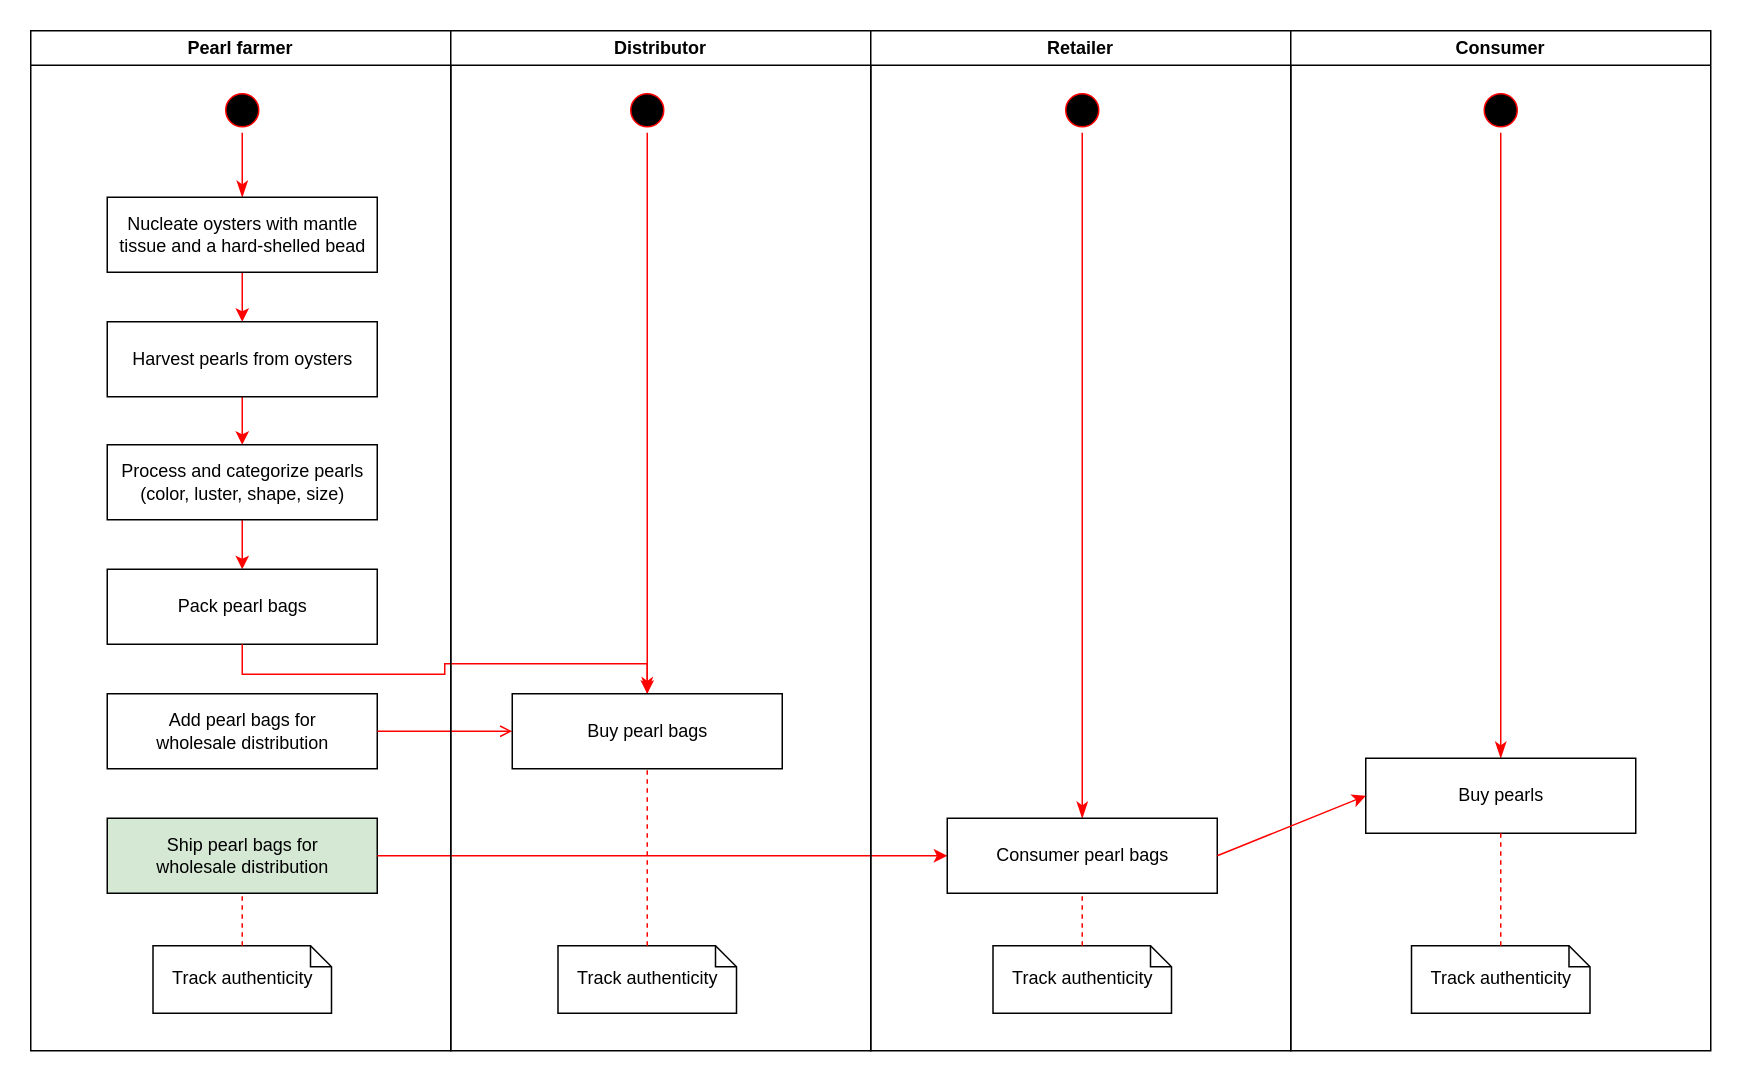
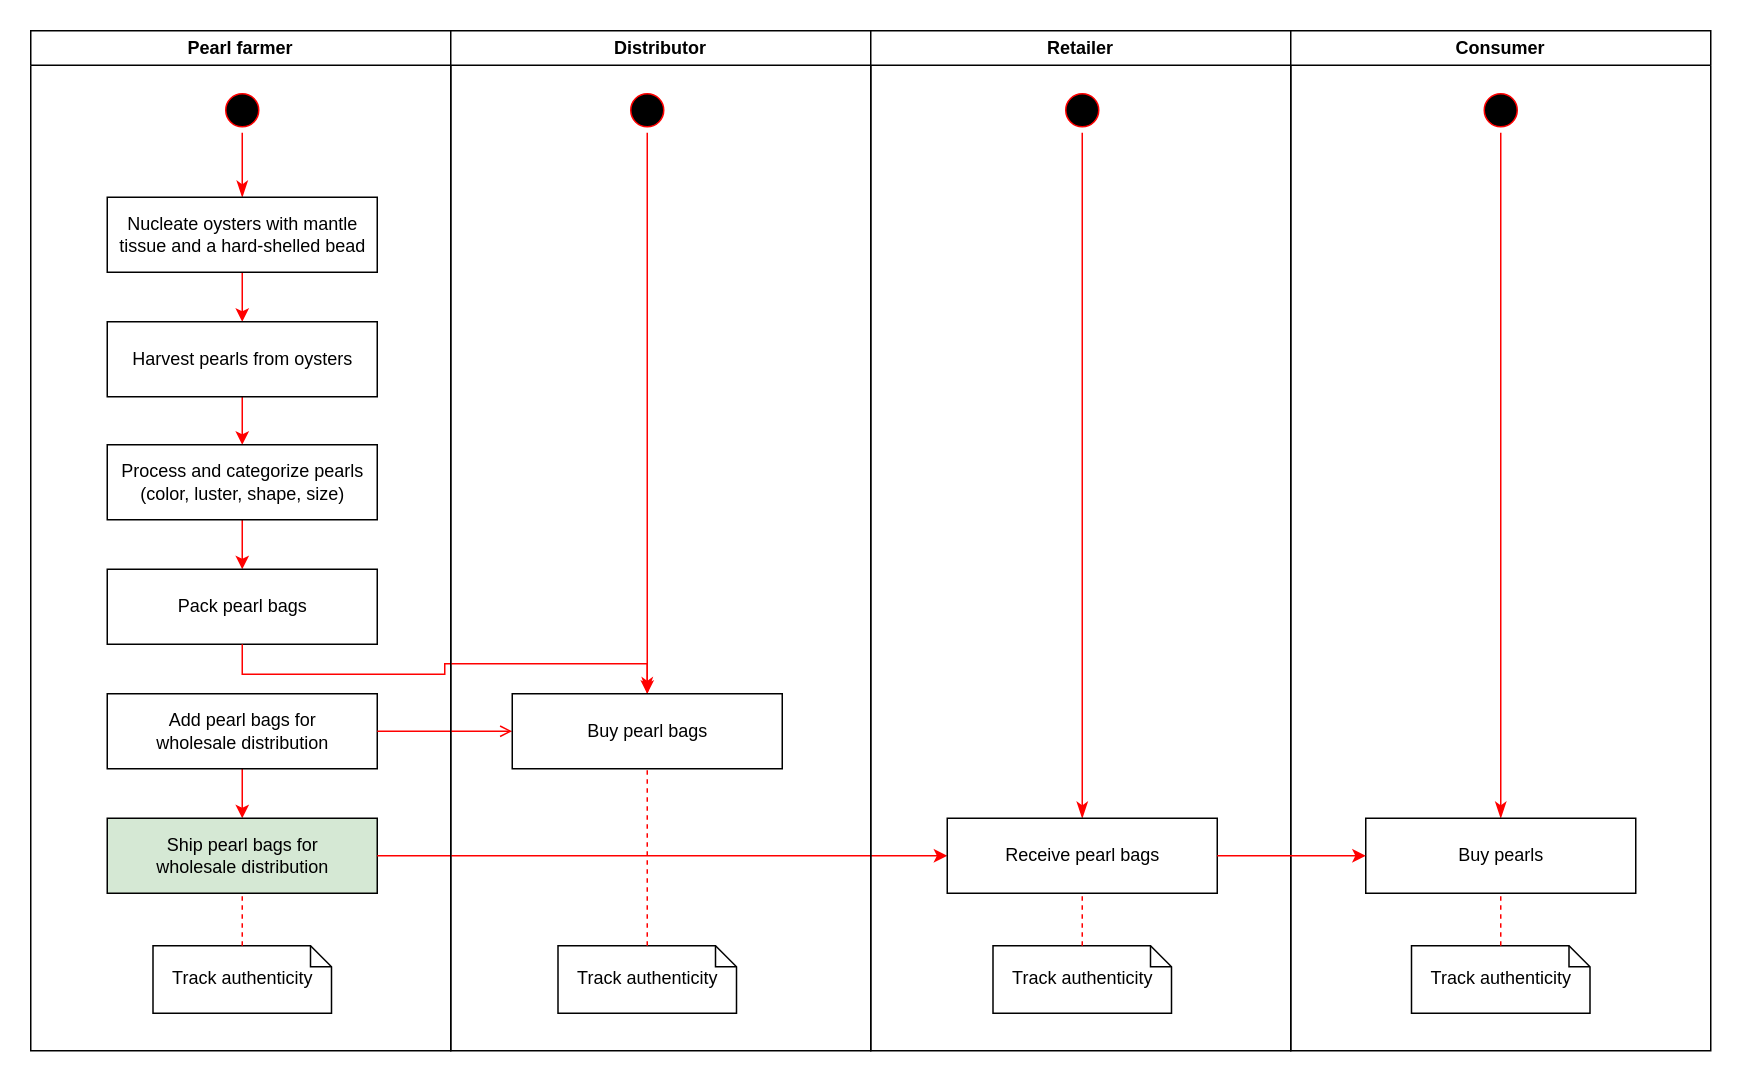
(1501, 796) -> (1501, 856)
none -> (242, 799)
(1083, 856) -> (1083, 856)
